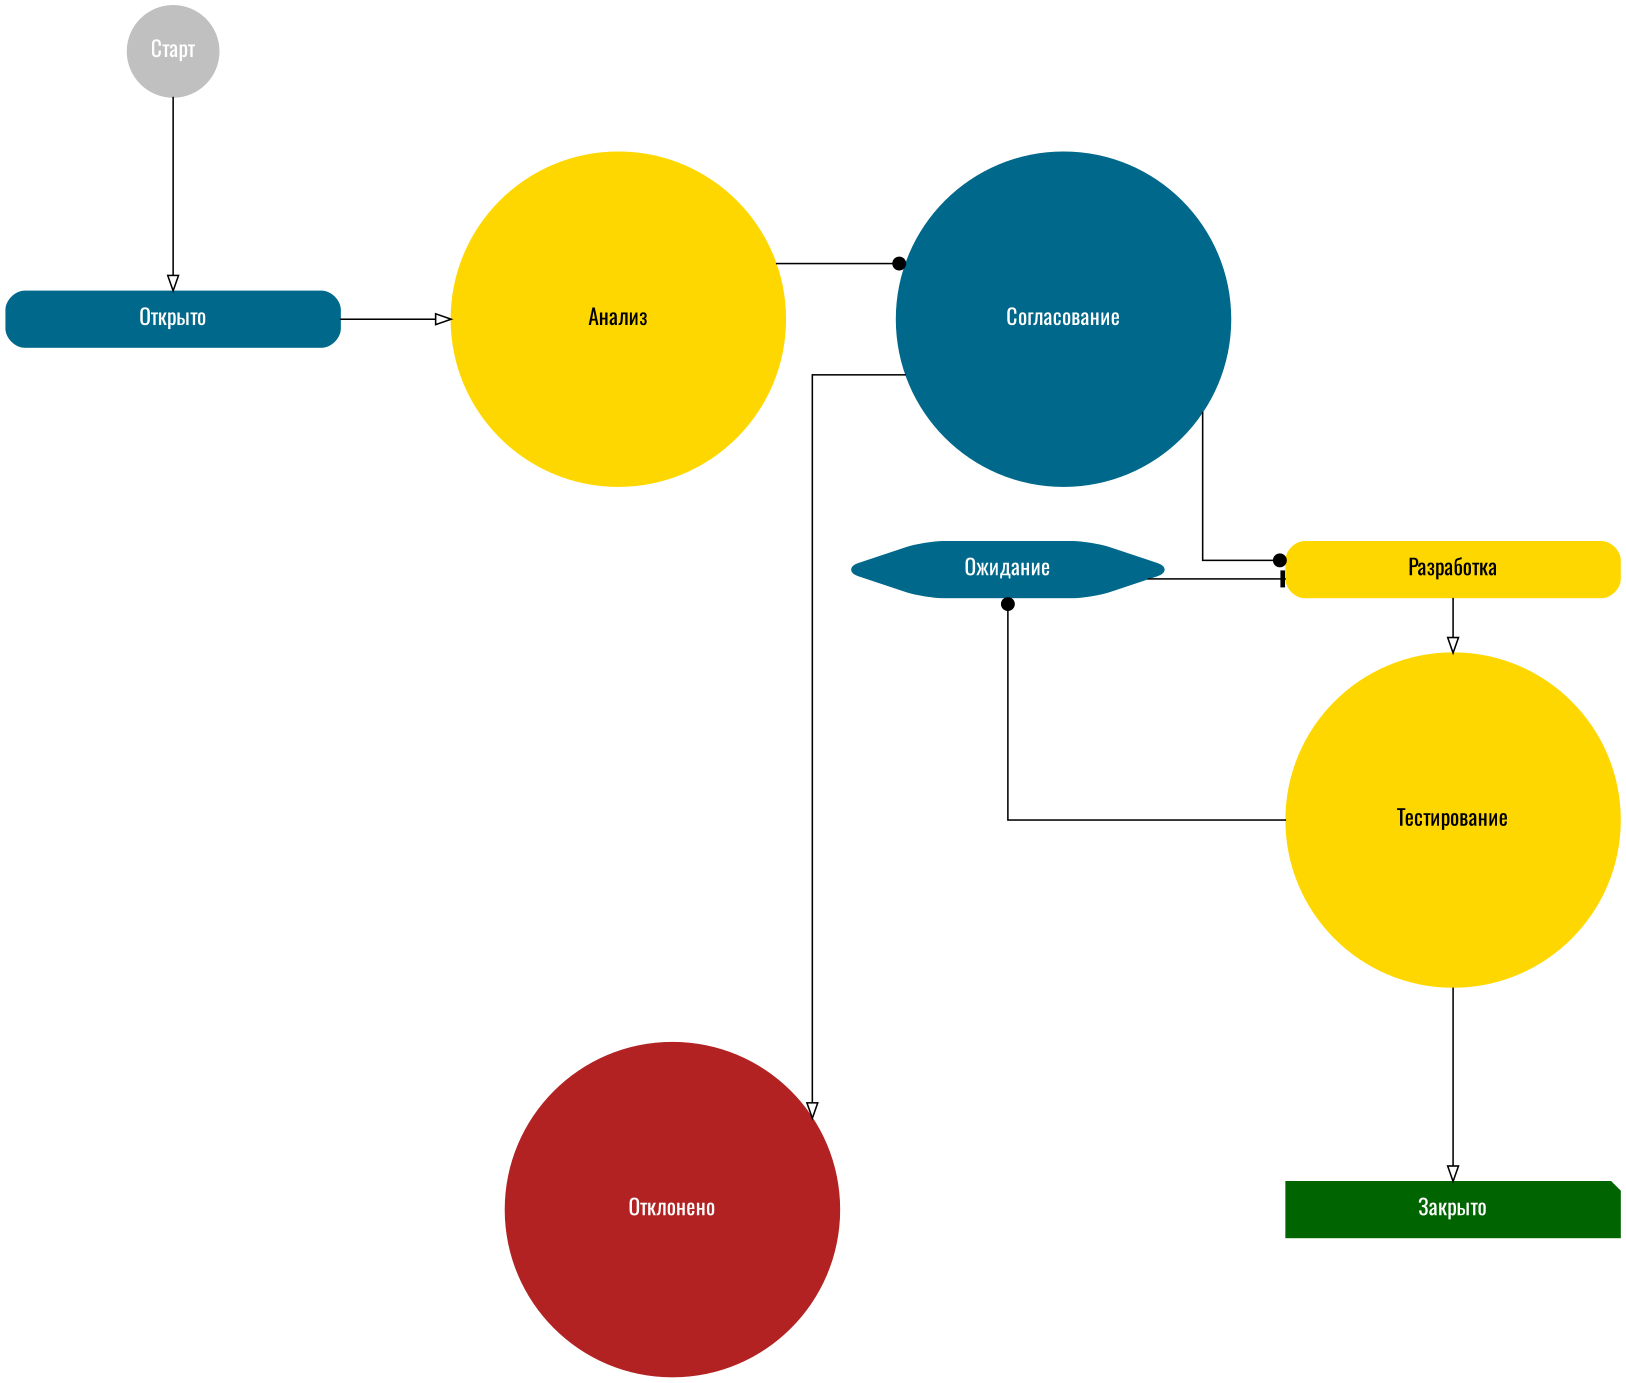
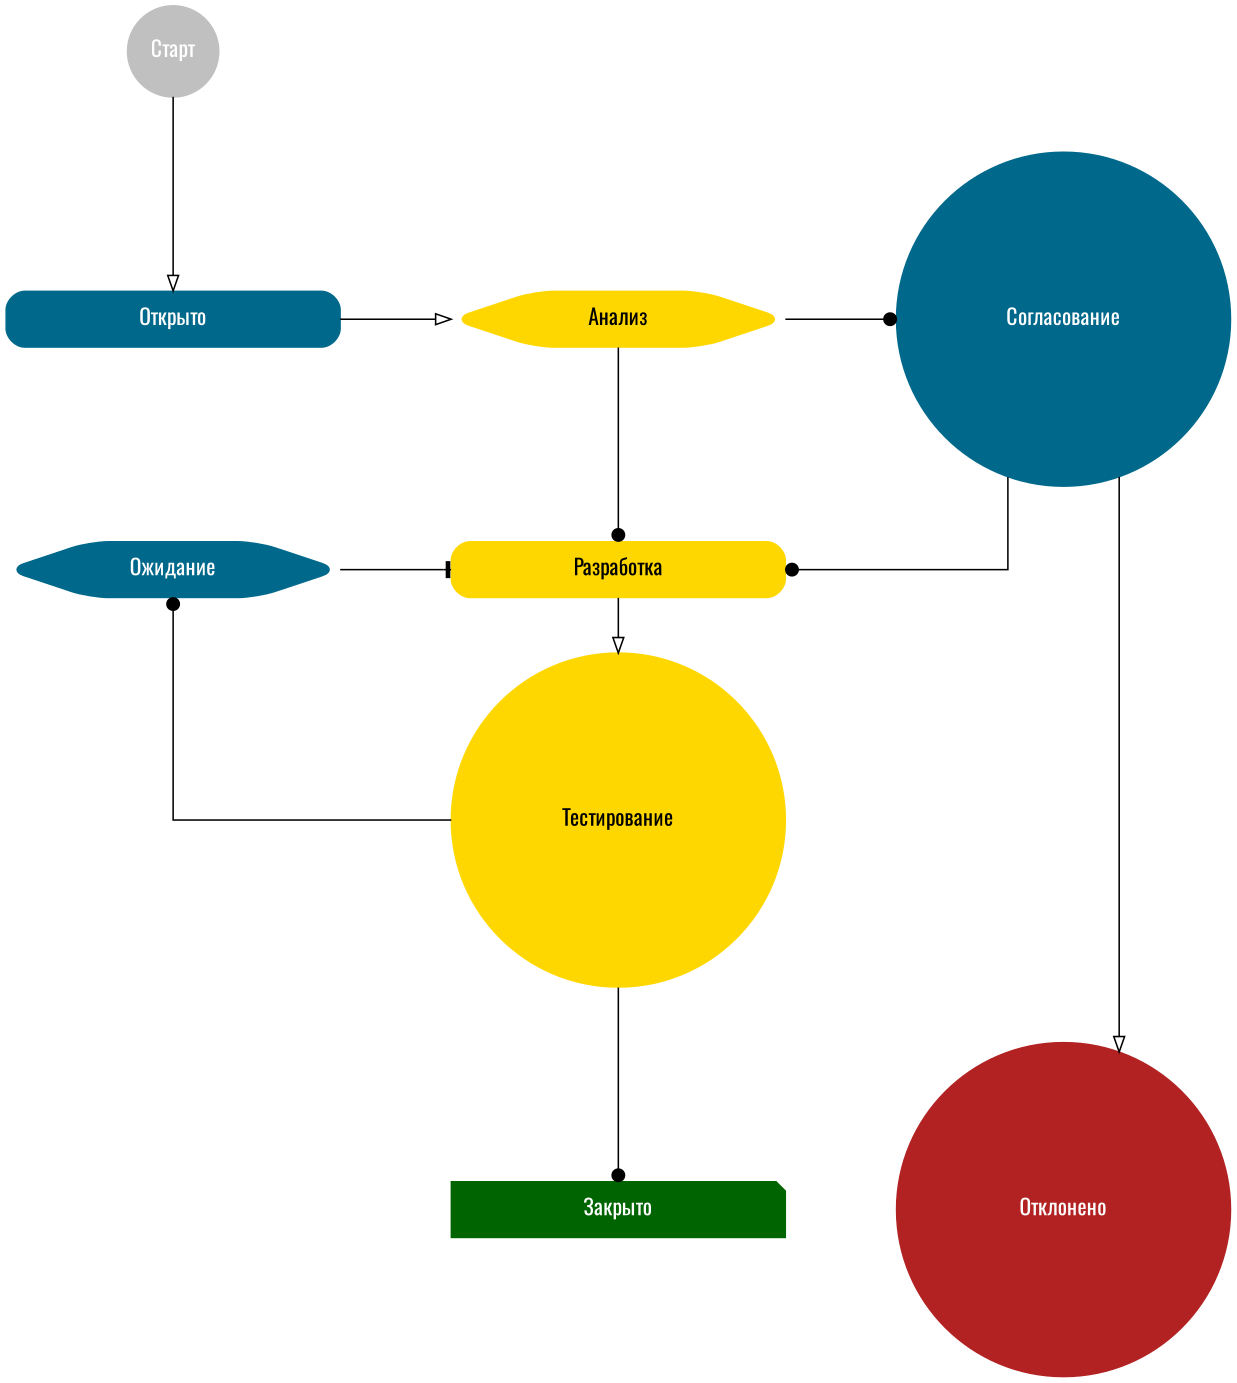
(618, 319) -> (618, 319)
none -> (618, 438)
(1453, 1077) -> (618, 1078)
